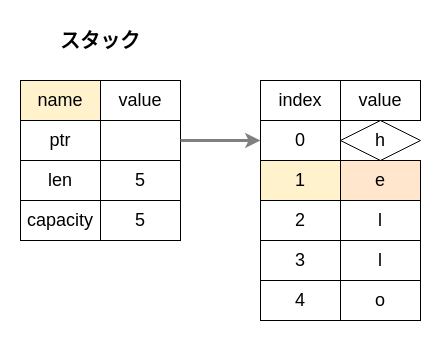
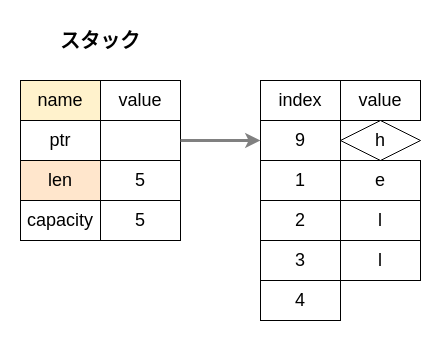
(301, 141) -> (301, 141)
(61, 181) -> (61, 181)
(301, 181) -> (301, 181)
(381, 181) -> (381, 181)
(381, 301) -> none
